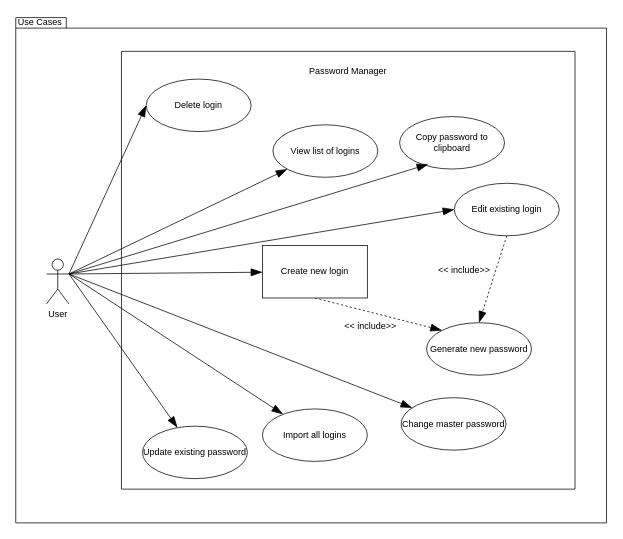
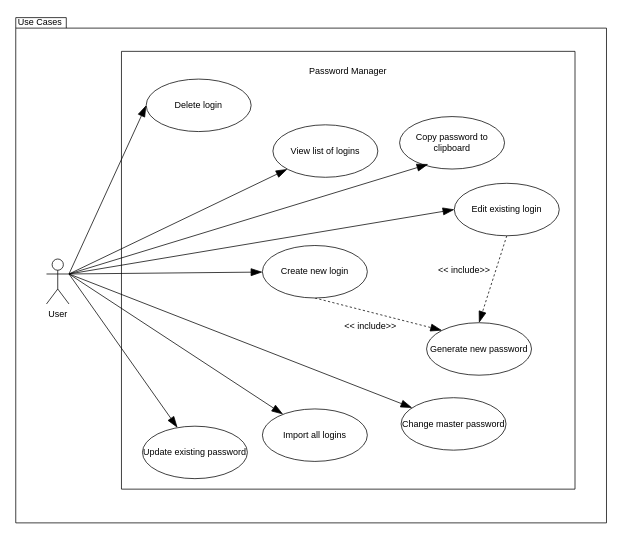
(315, 272) -> (315, 272)
